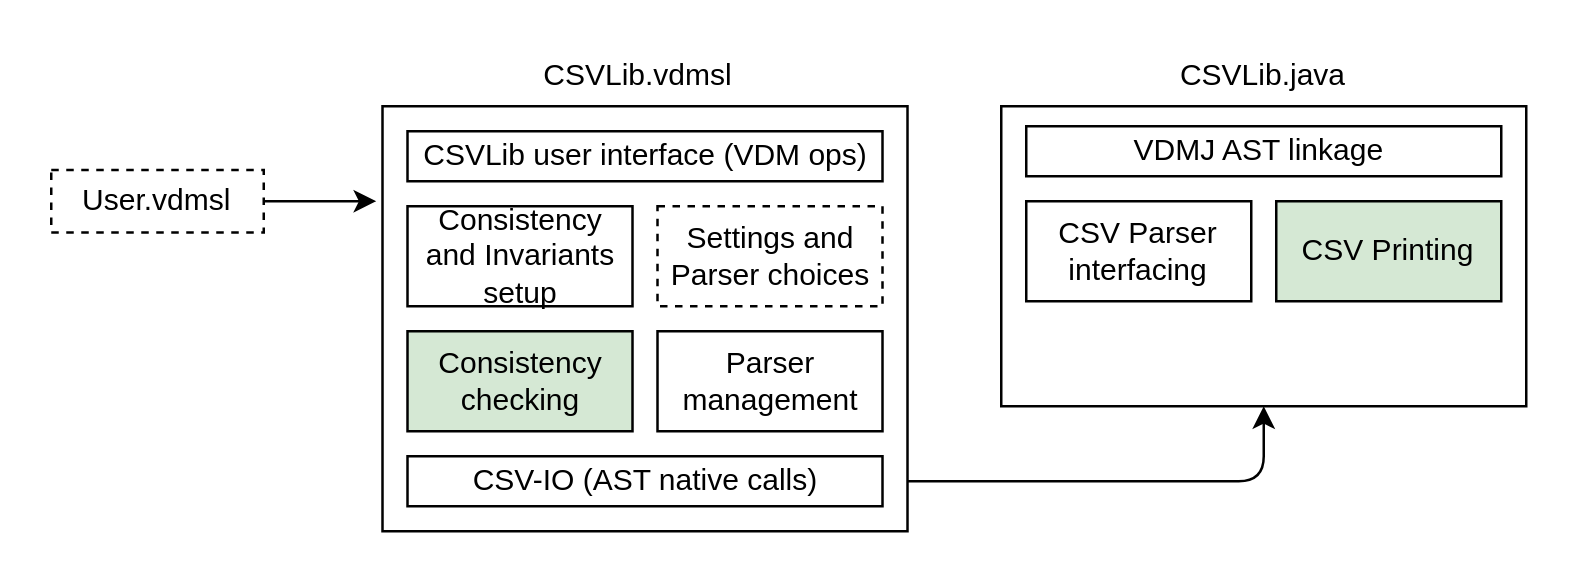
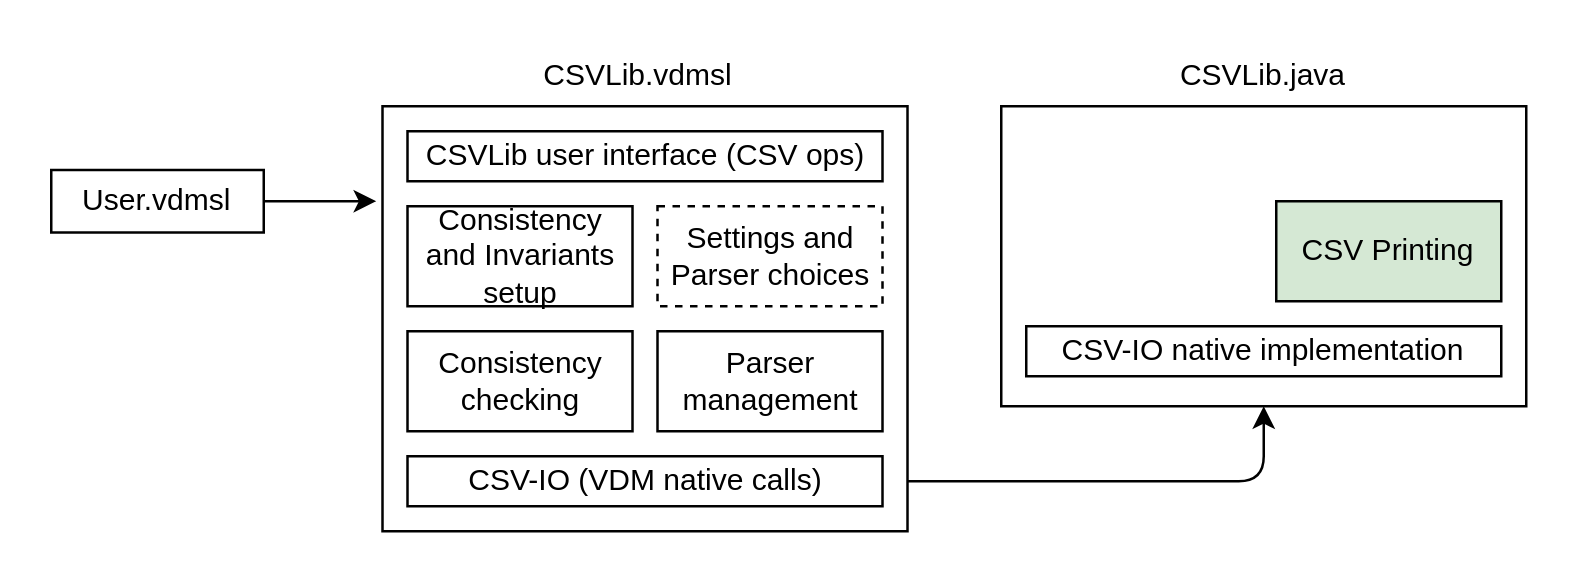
(1264, 151) -> none
(646, 156) -> (646, 156)
(158, 201) -> (158, 201)
(1139, 251) -> none
none -> (1264, 351)
(520, 381) -> (520, 381)
(646, 481) -> (646, 481)
